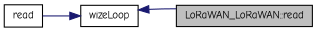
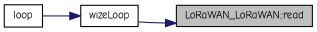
(163, 9) -> (152, 23)
(23, 16) -> (23, 16)
